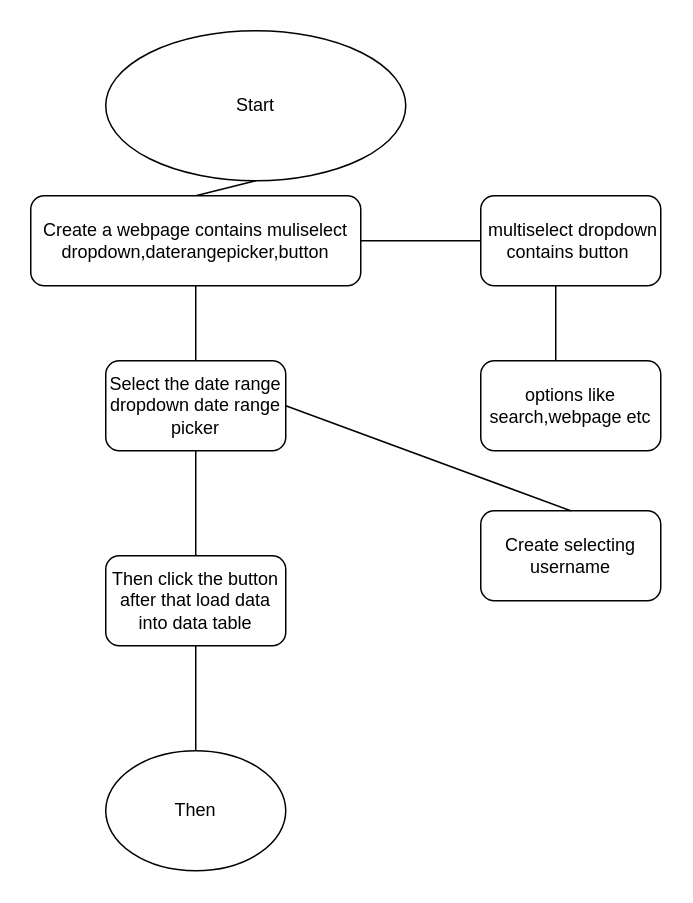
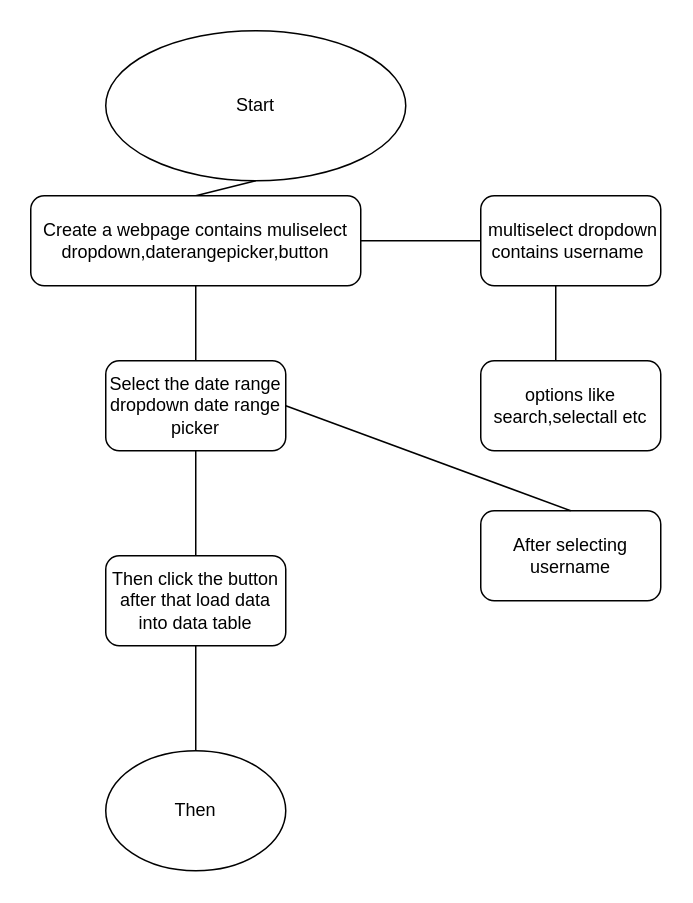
(571, 241) -> (571, 241)
(571, 406) -> (571, 406)
(571, 556) -> (571, 556)
